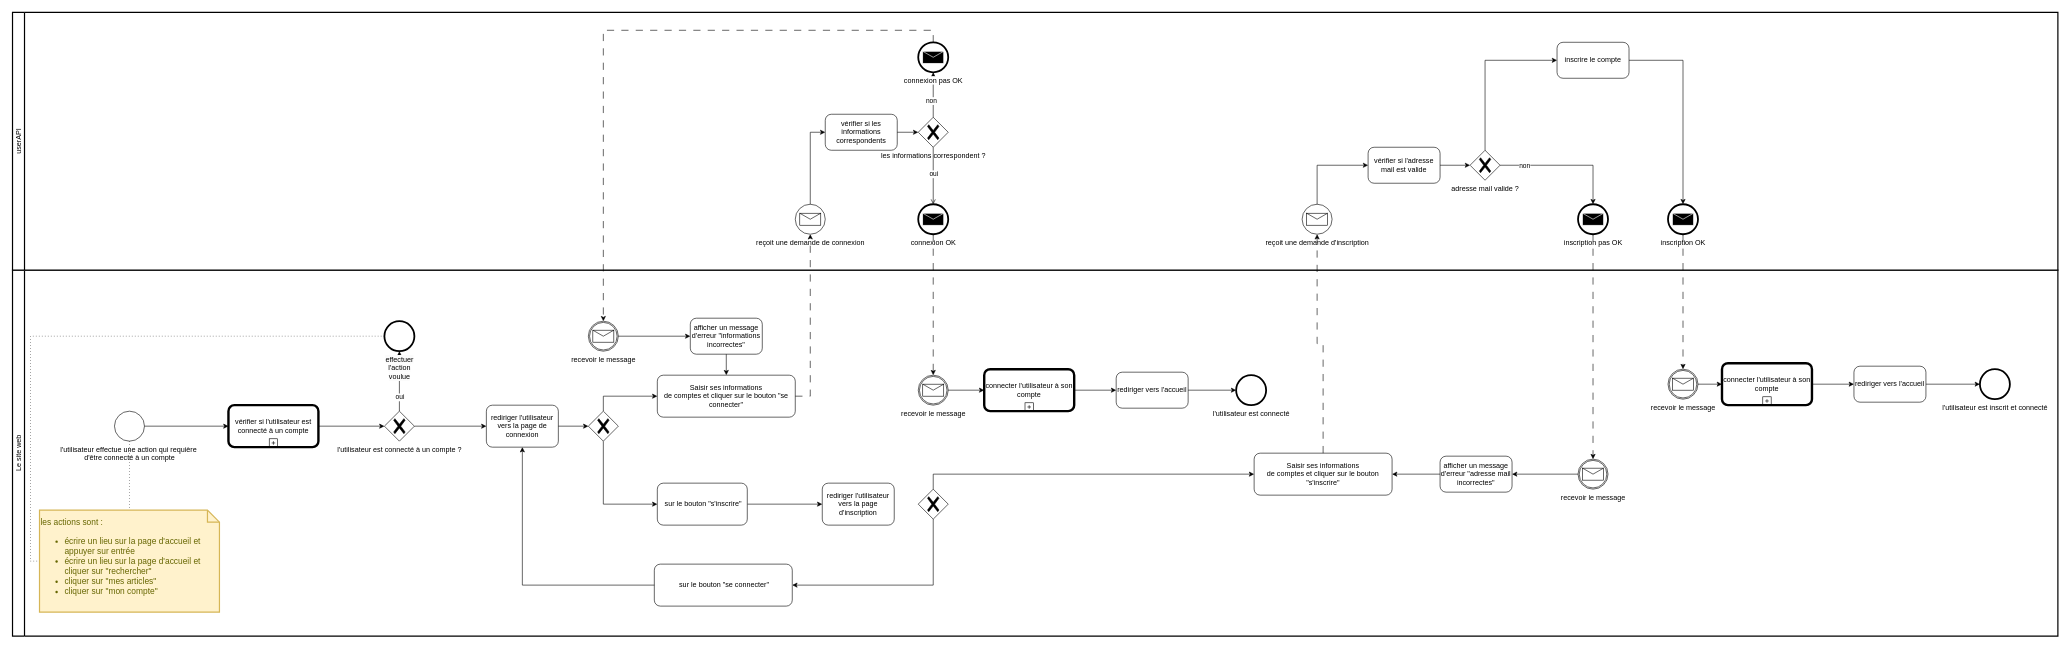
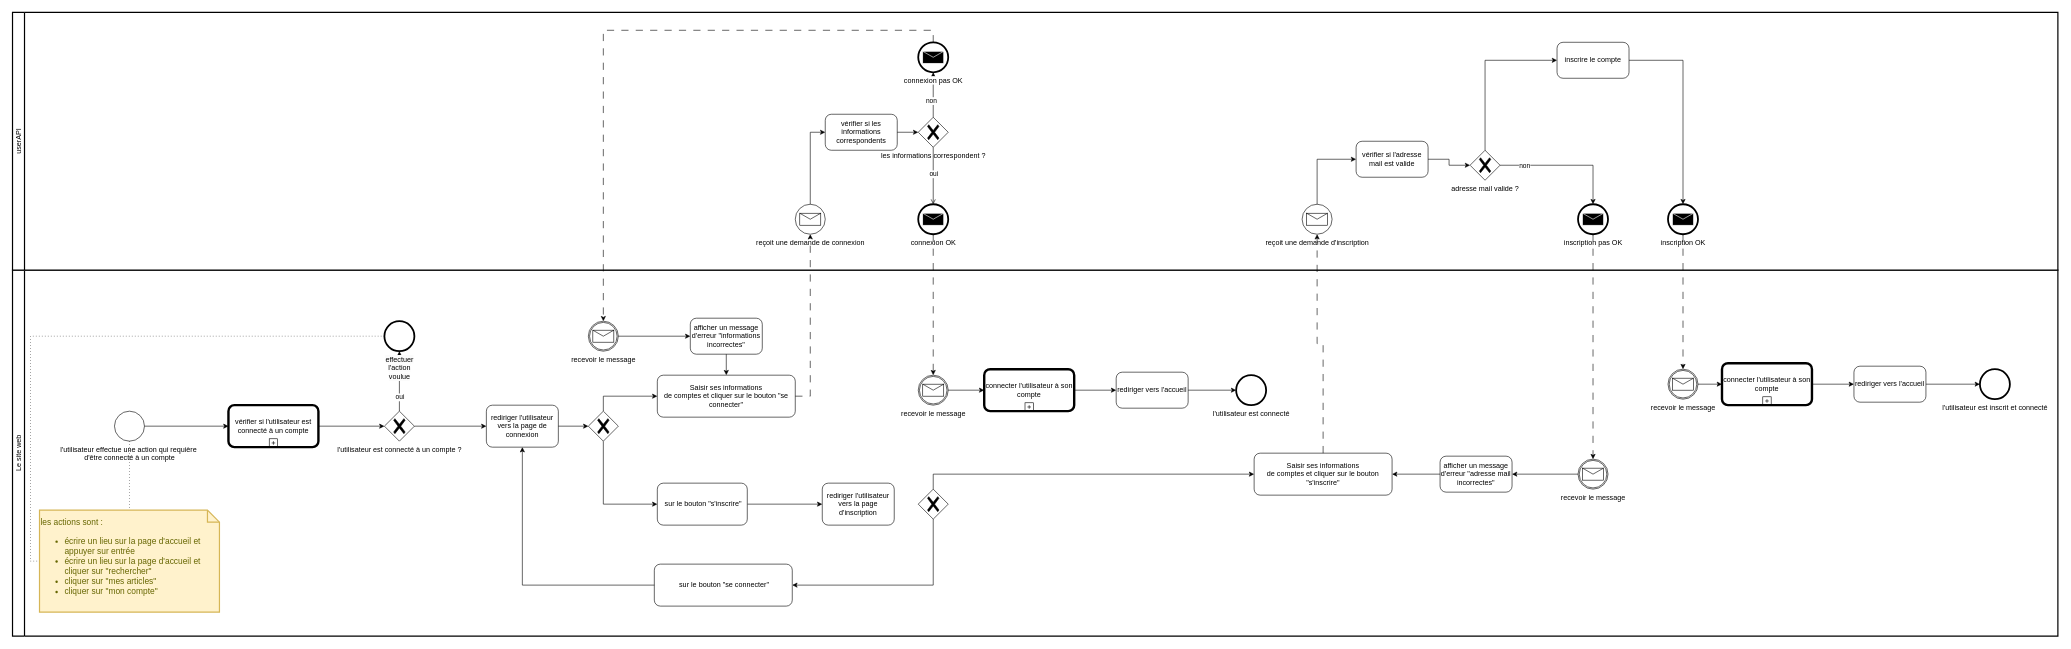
(1404, 165) -> (1392, 159)
